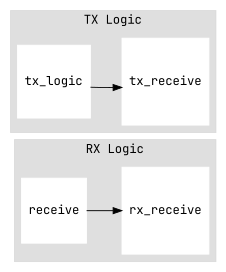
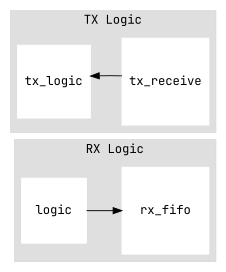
(102, 88) -> (111, 76)
(54, 211) -> (54, 211)
(165, 211) -> (165, 211)
